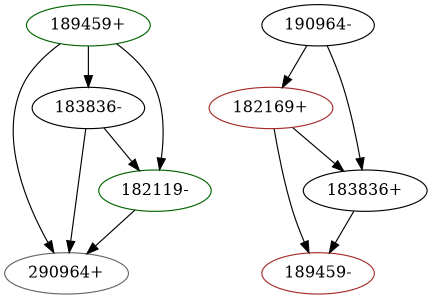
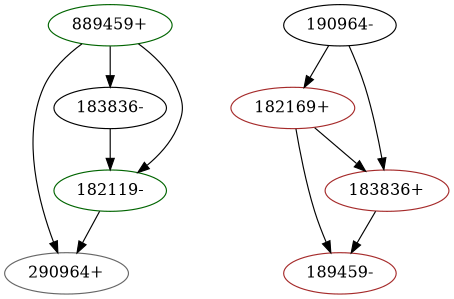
(88, 25) -> (110, 25)
(78, 185) -> none
(365, 191) -> (387, 191)
